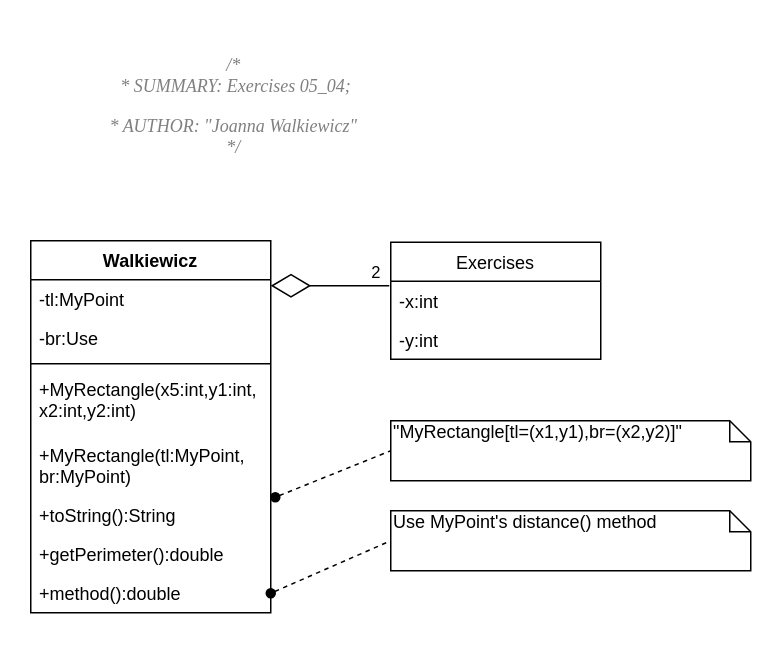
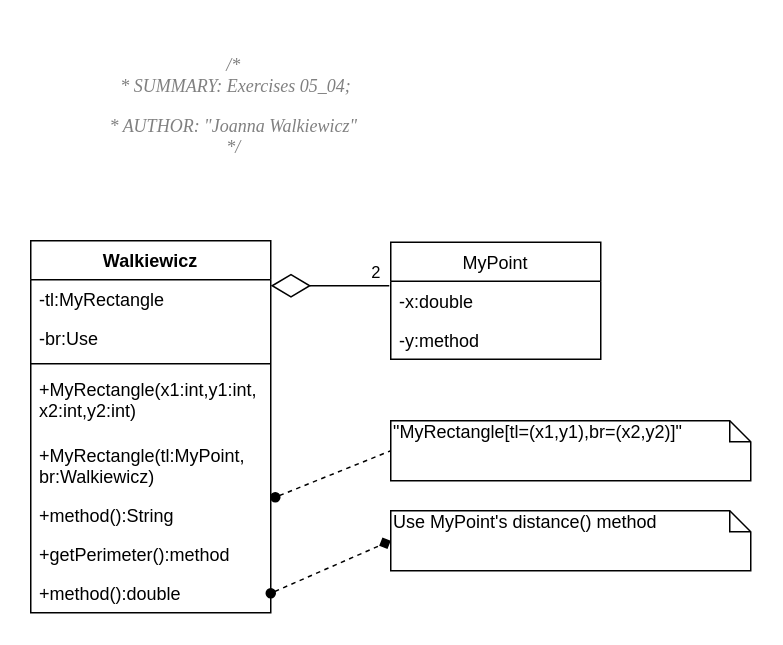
(495, 263) -> (495, 263)
(87, 300) -> (108, 300)
(425, 302) -> (440, 302)
(425, 341) -> (442, 341)
(159, 390) -> (159, 390)
(148, 456) -> (148, 456)
(123, 516) -> (115, 516)
(383, 544) -> (378, 546)
(143, 555) -> (145, 555)
